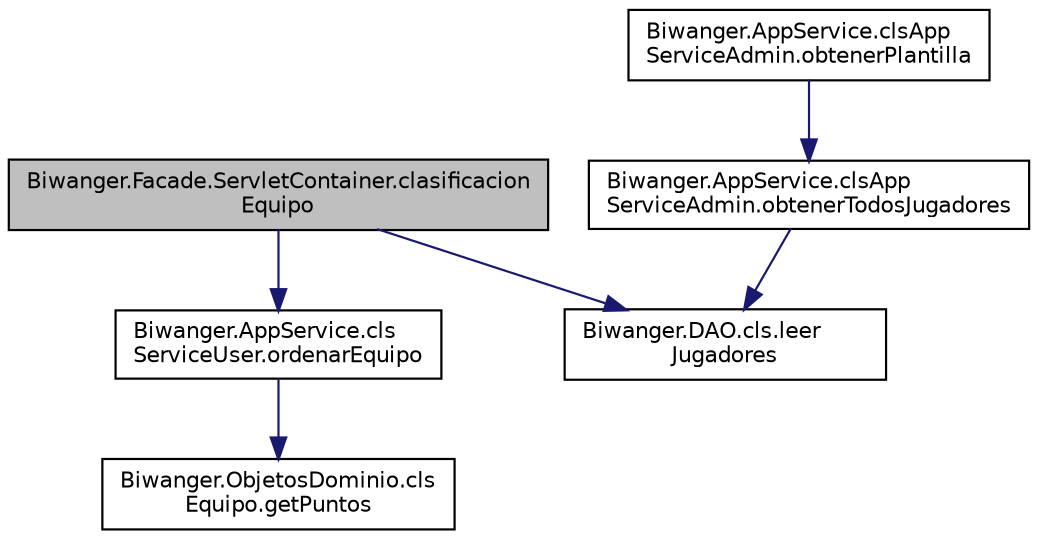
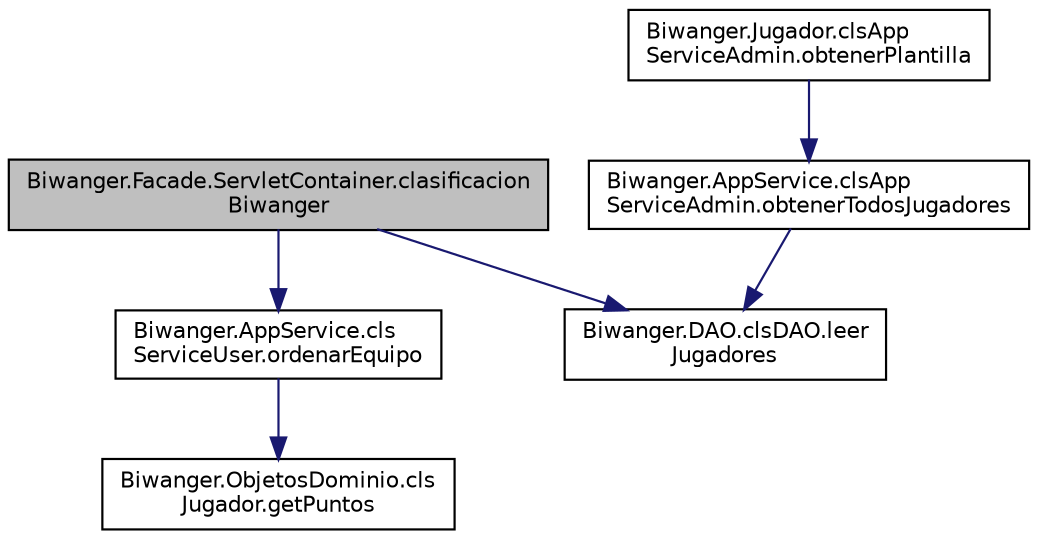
(809, 45) -> (809, 45)
(278, 195) -> (278, 195)
(725, 345) -> (725, 345)
(278, 494) -> (278, 494)
